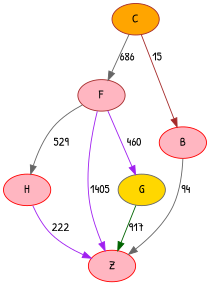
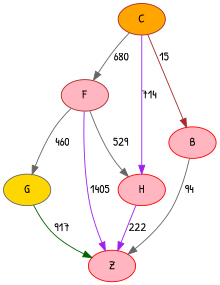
(127, 57) -> (122, 57)
none -> (142, 100)
(120, 139) -> (50, 135)
